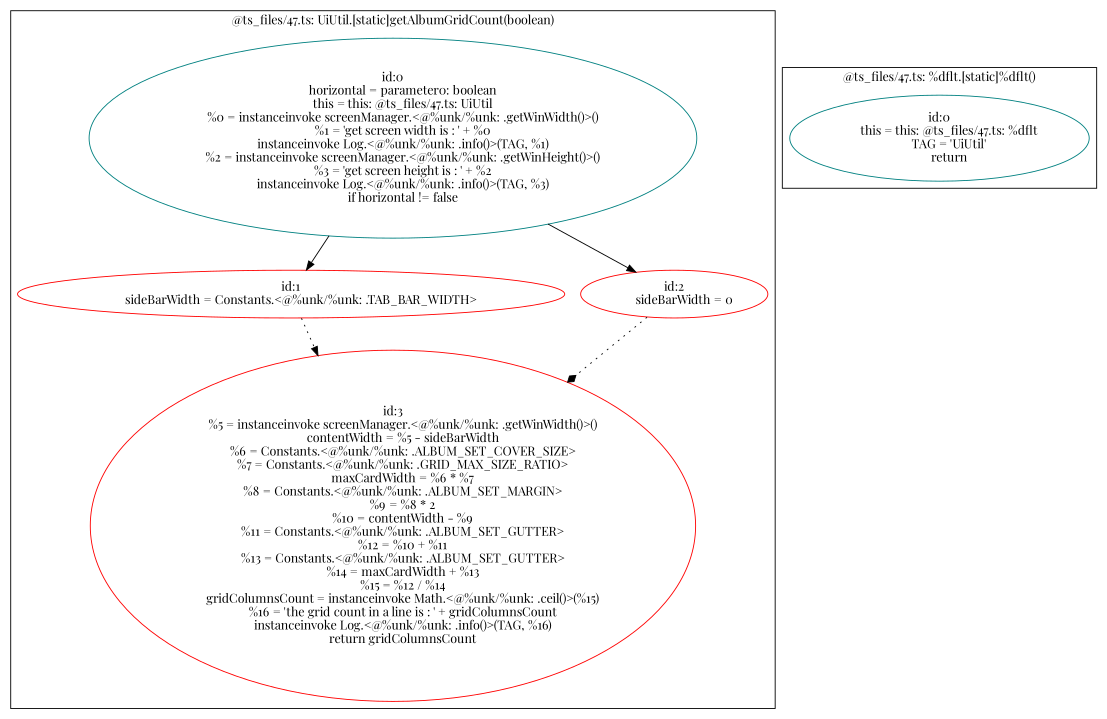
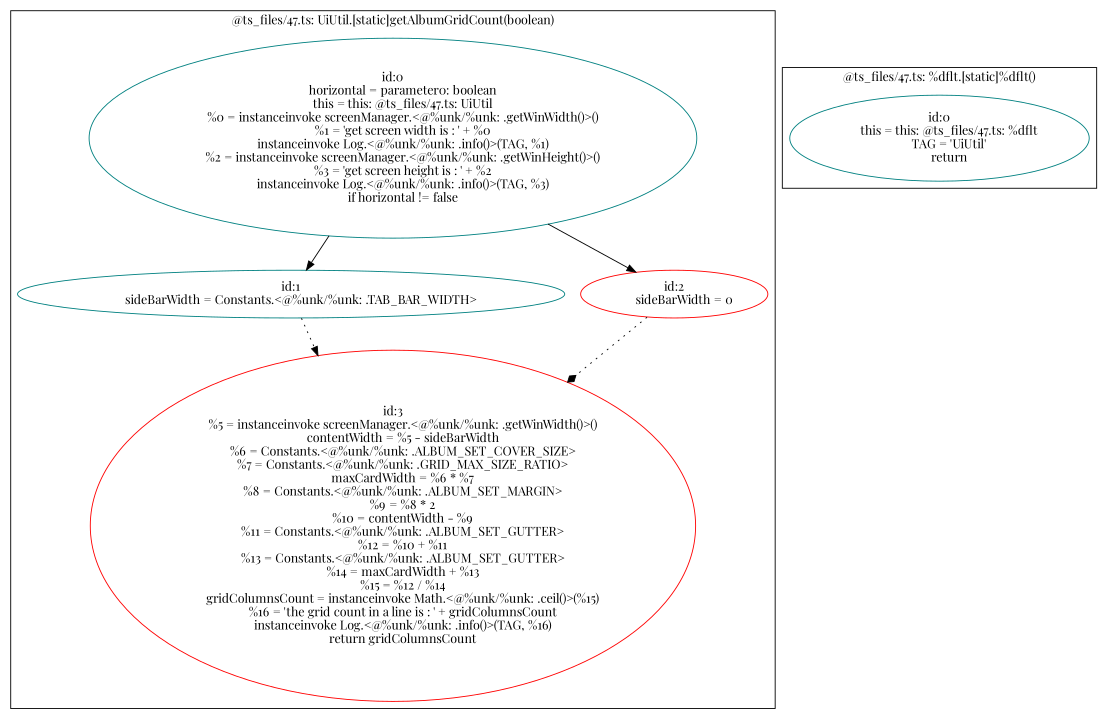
(291, 294) -> (291, 294)
